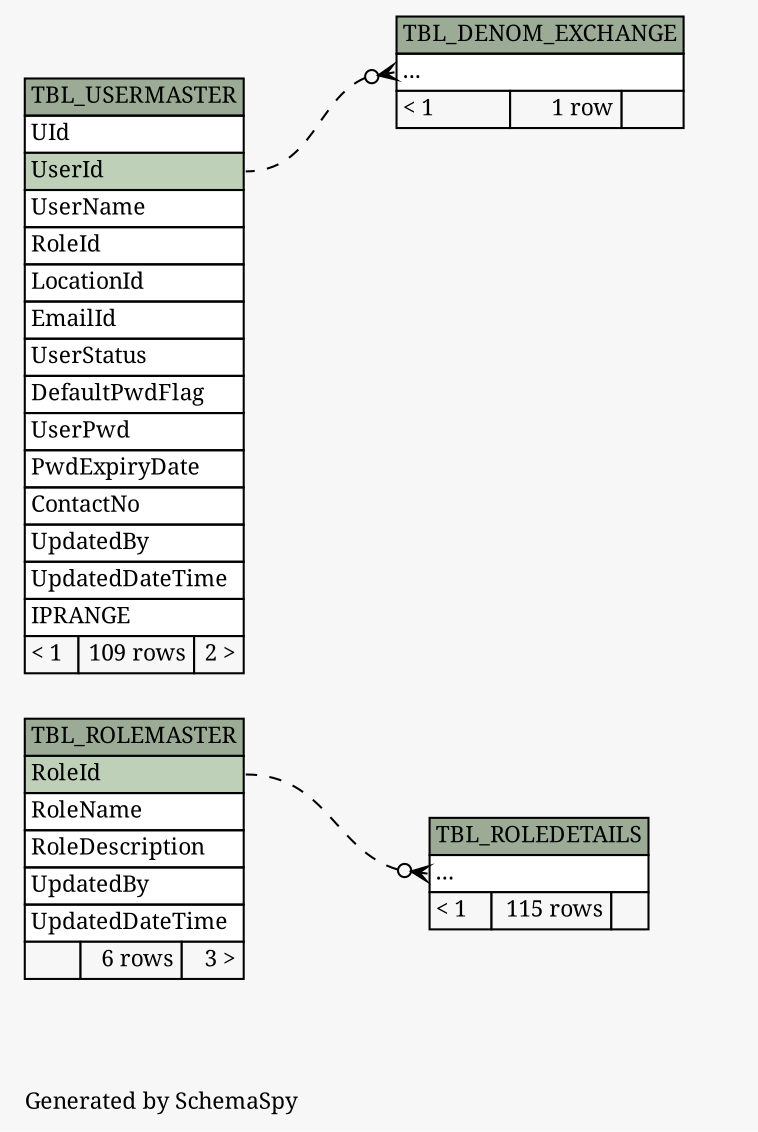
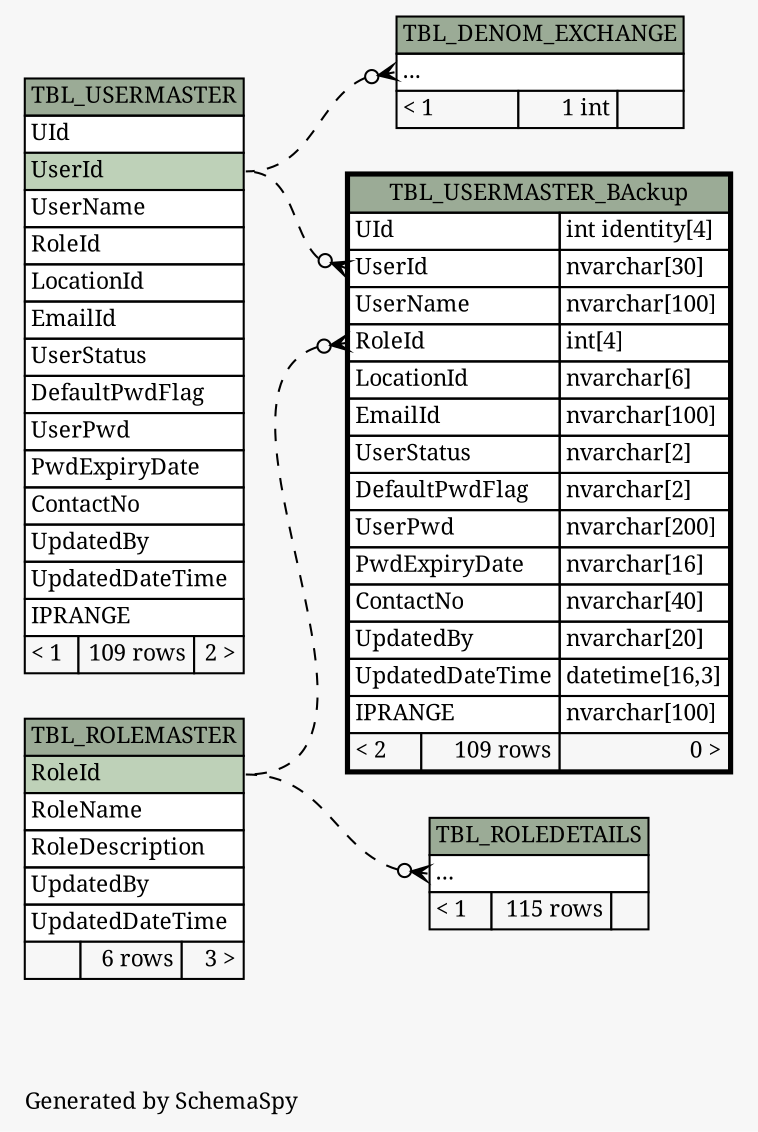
(583, 108) -> (587, 108)
none -> (539, 473)
